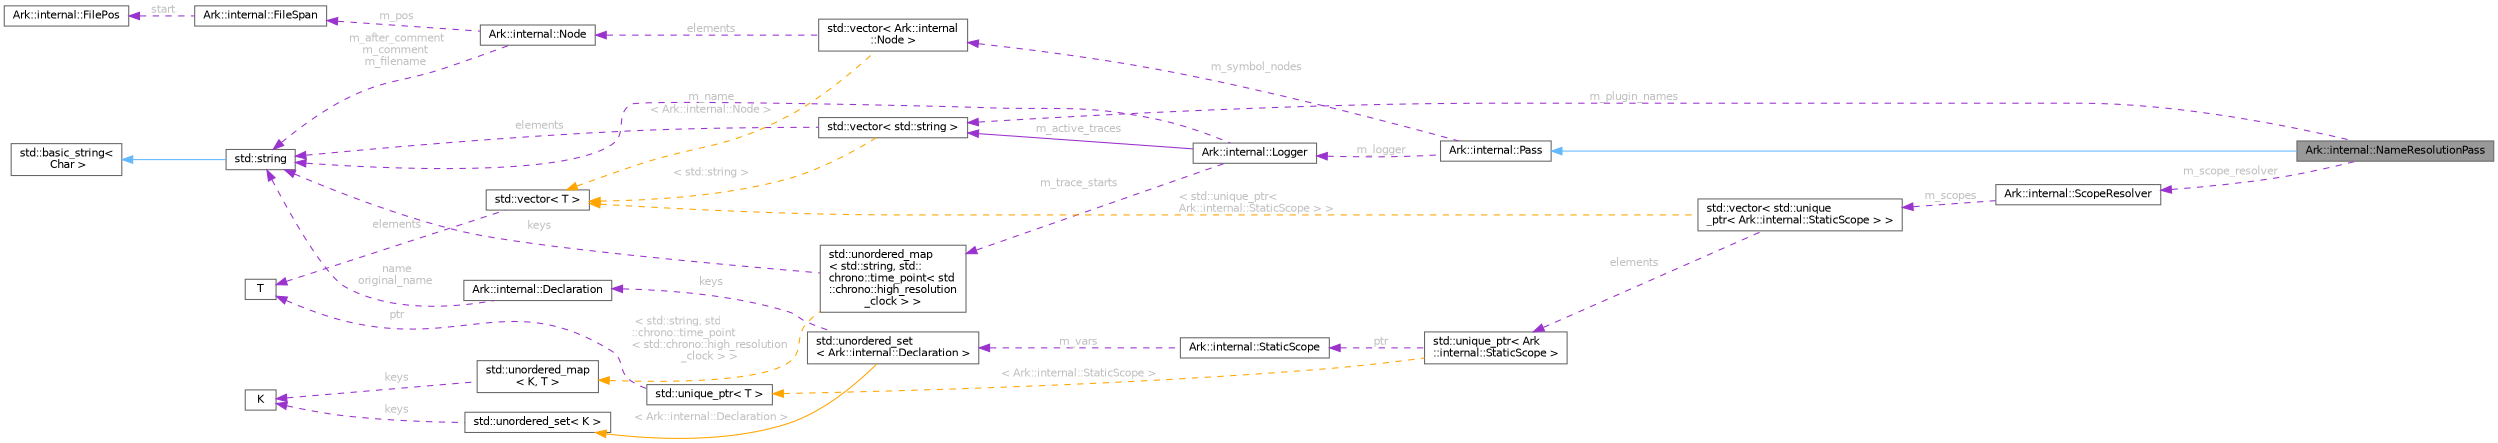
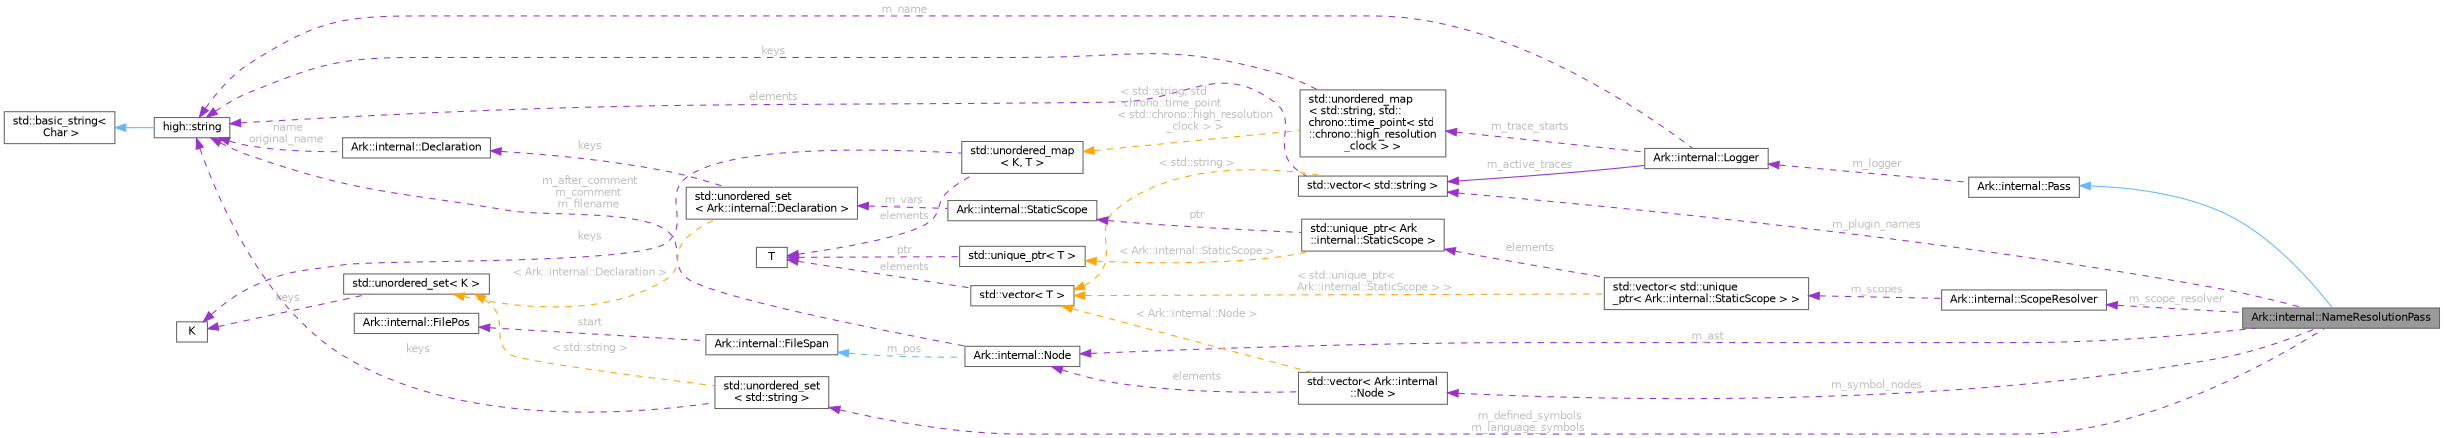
(409, 26) -> (906, 357)
(1221, 82) -> (1891, 394)
(261, 160) -> (192, 128)
none -> (899, 235)
none -> (1673, 343)
none -> (772, 393)
(751, 432) -> (608, 302)
